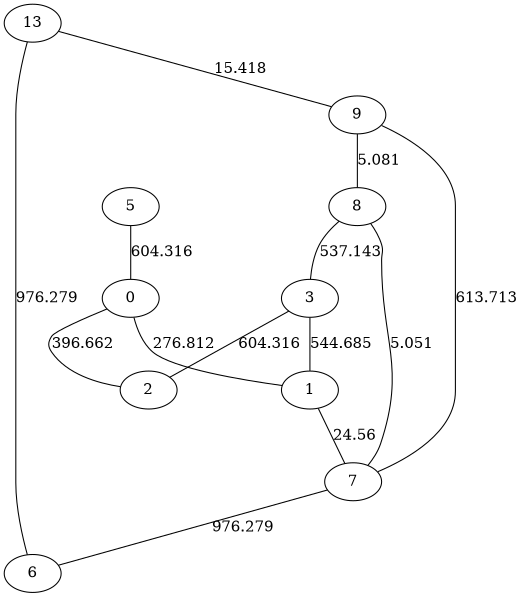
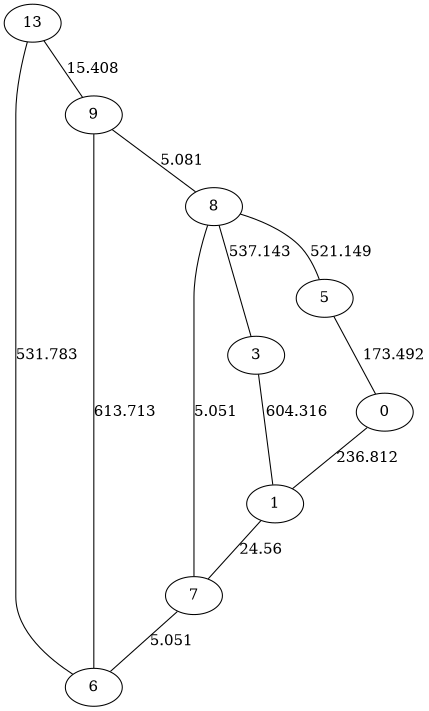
(240, 69) -> (93, 69)
none -> (288, 237)
(162, 252) -> (394, 355)
(47, 298) -> (47, 355)
(455, 300) -> (94, 401)
(184, 344) -> (367, 458)
(341, 344) -> (297, 412)
(149, 390) -> none
(243, 528) -> (171, 641)
